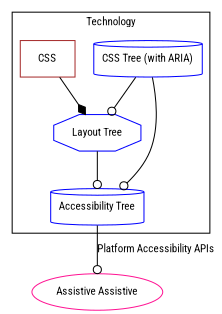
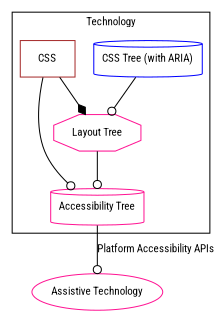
(97, 133) -> (97, 133)
(155, 134) -> (40, 134)
(97, 207) -> (97, 207)
(97, 292) -> (97, 292)
